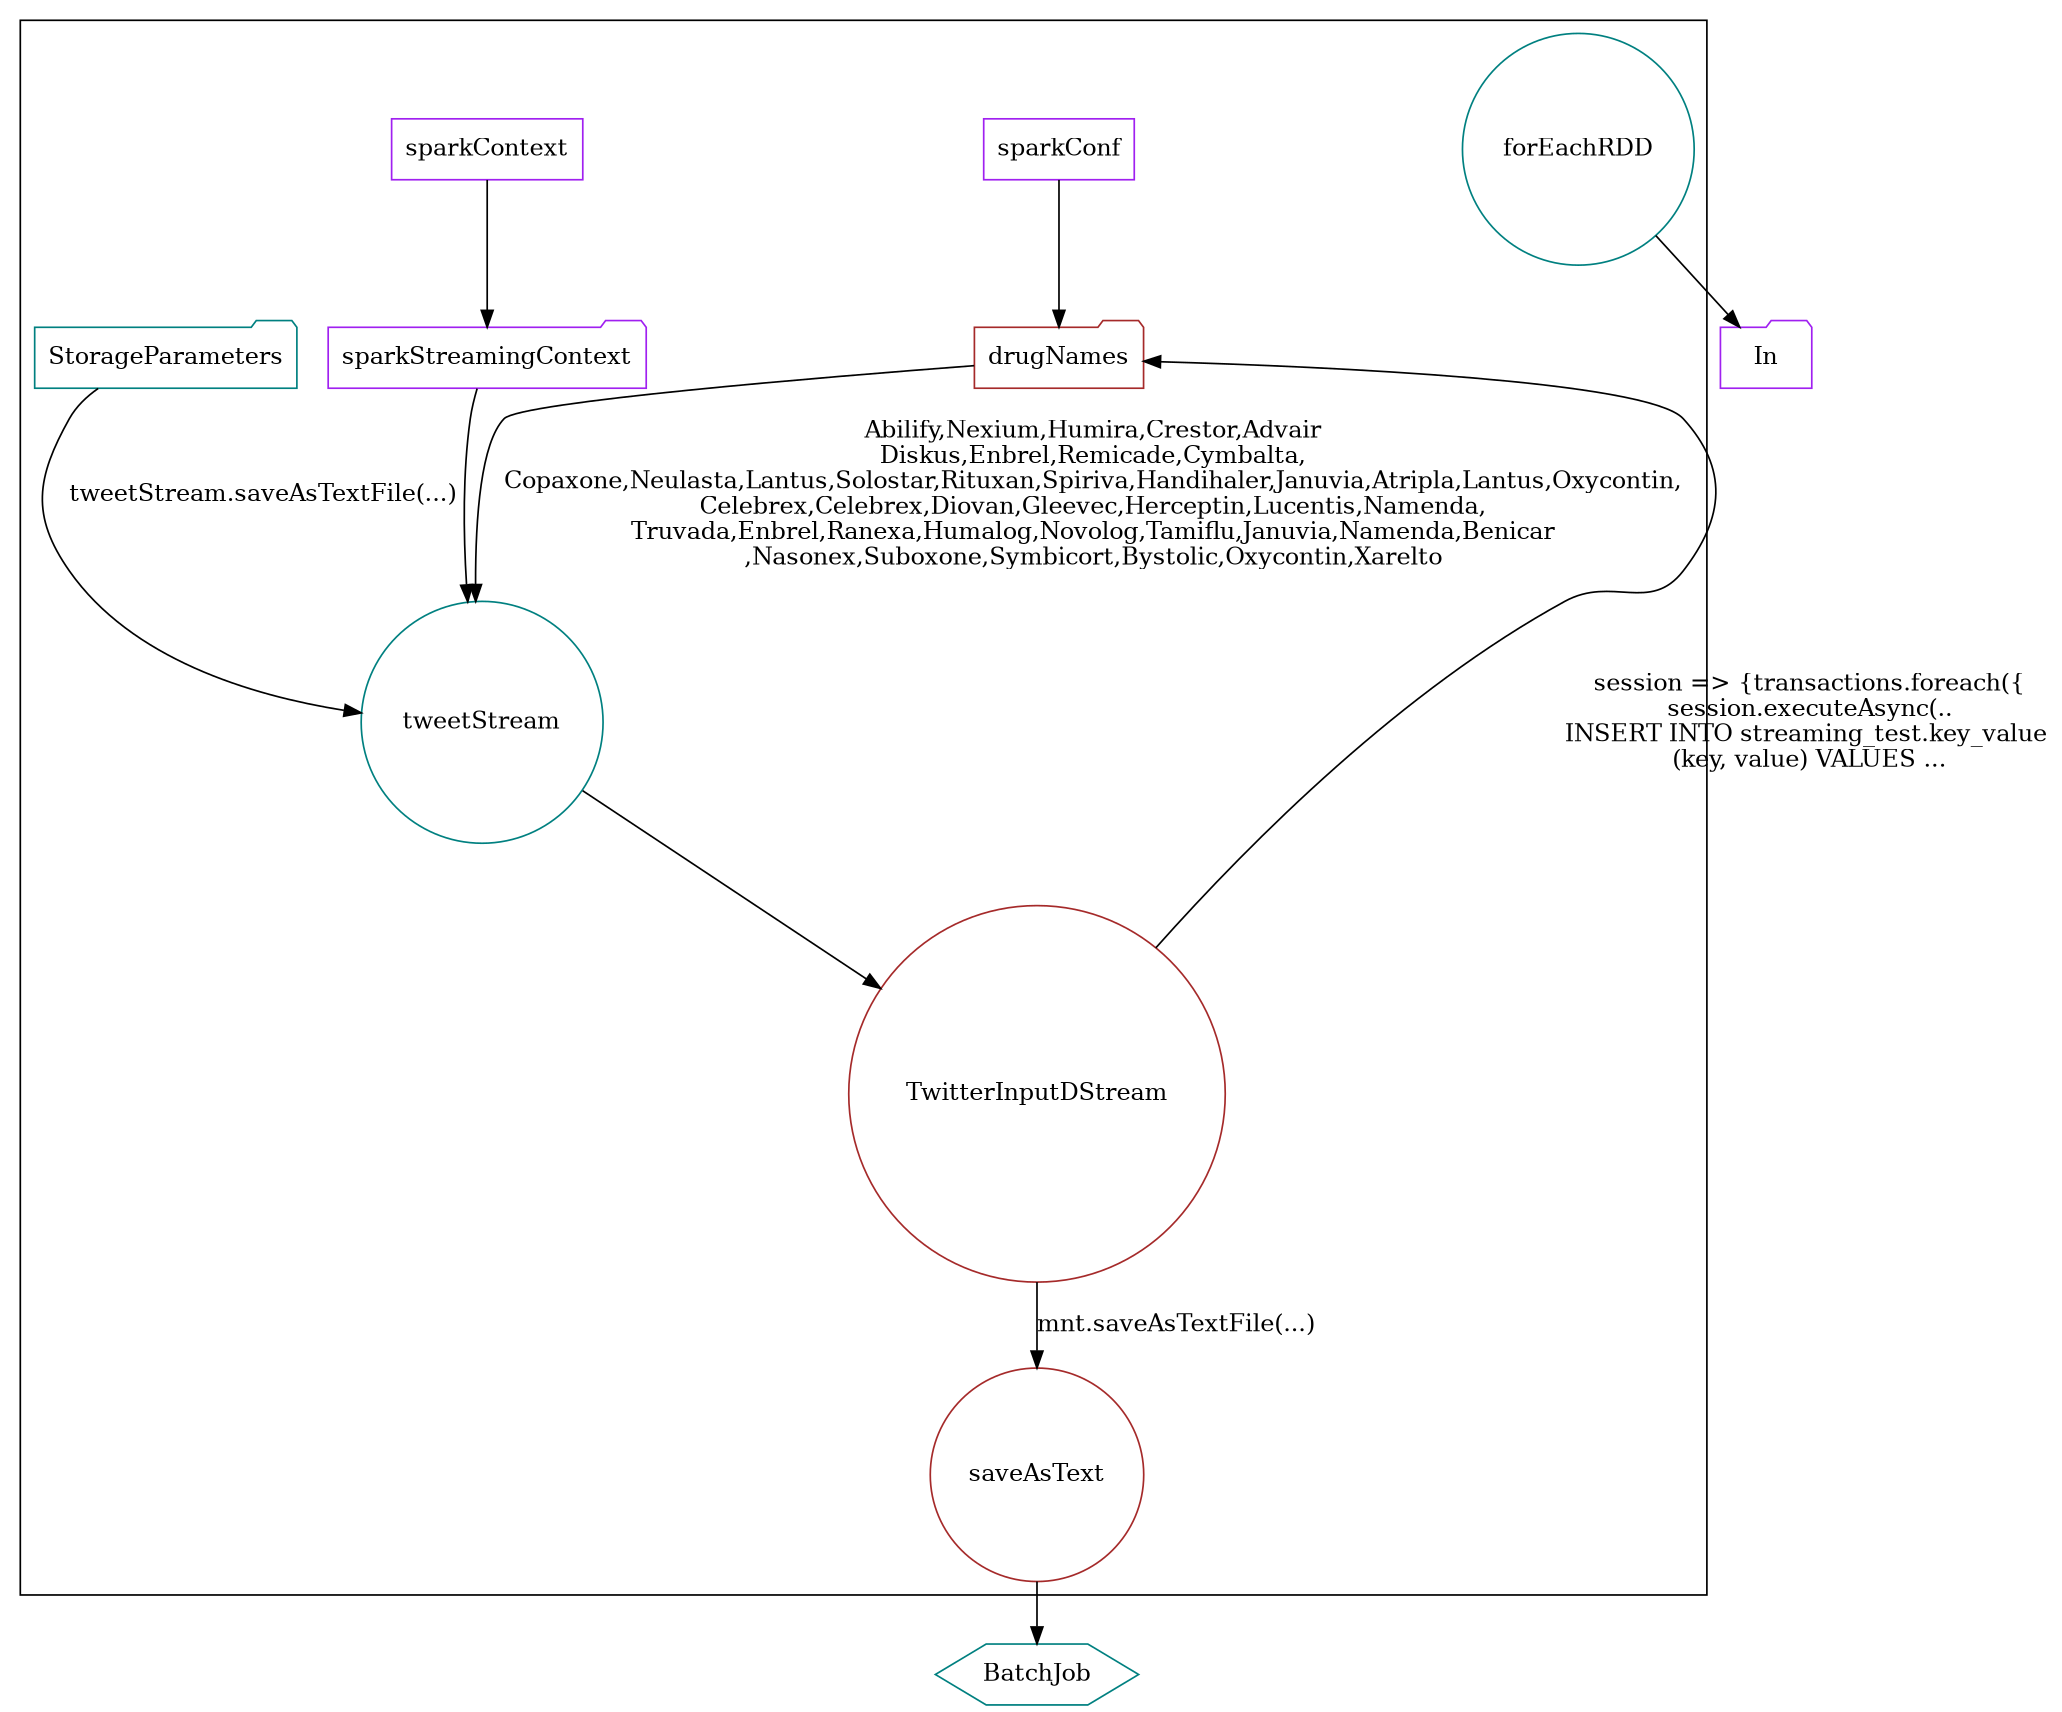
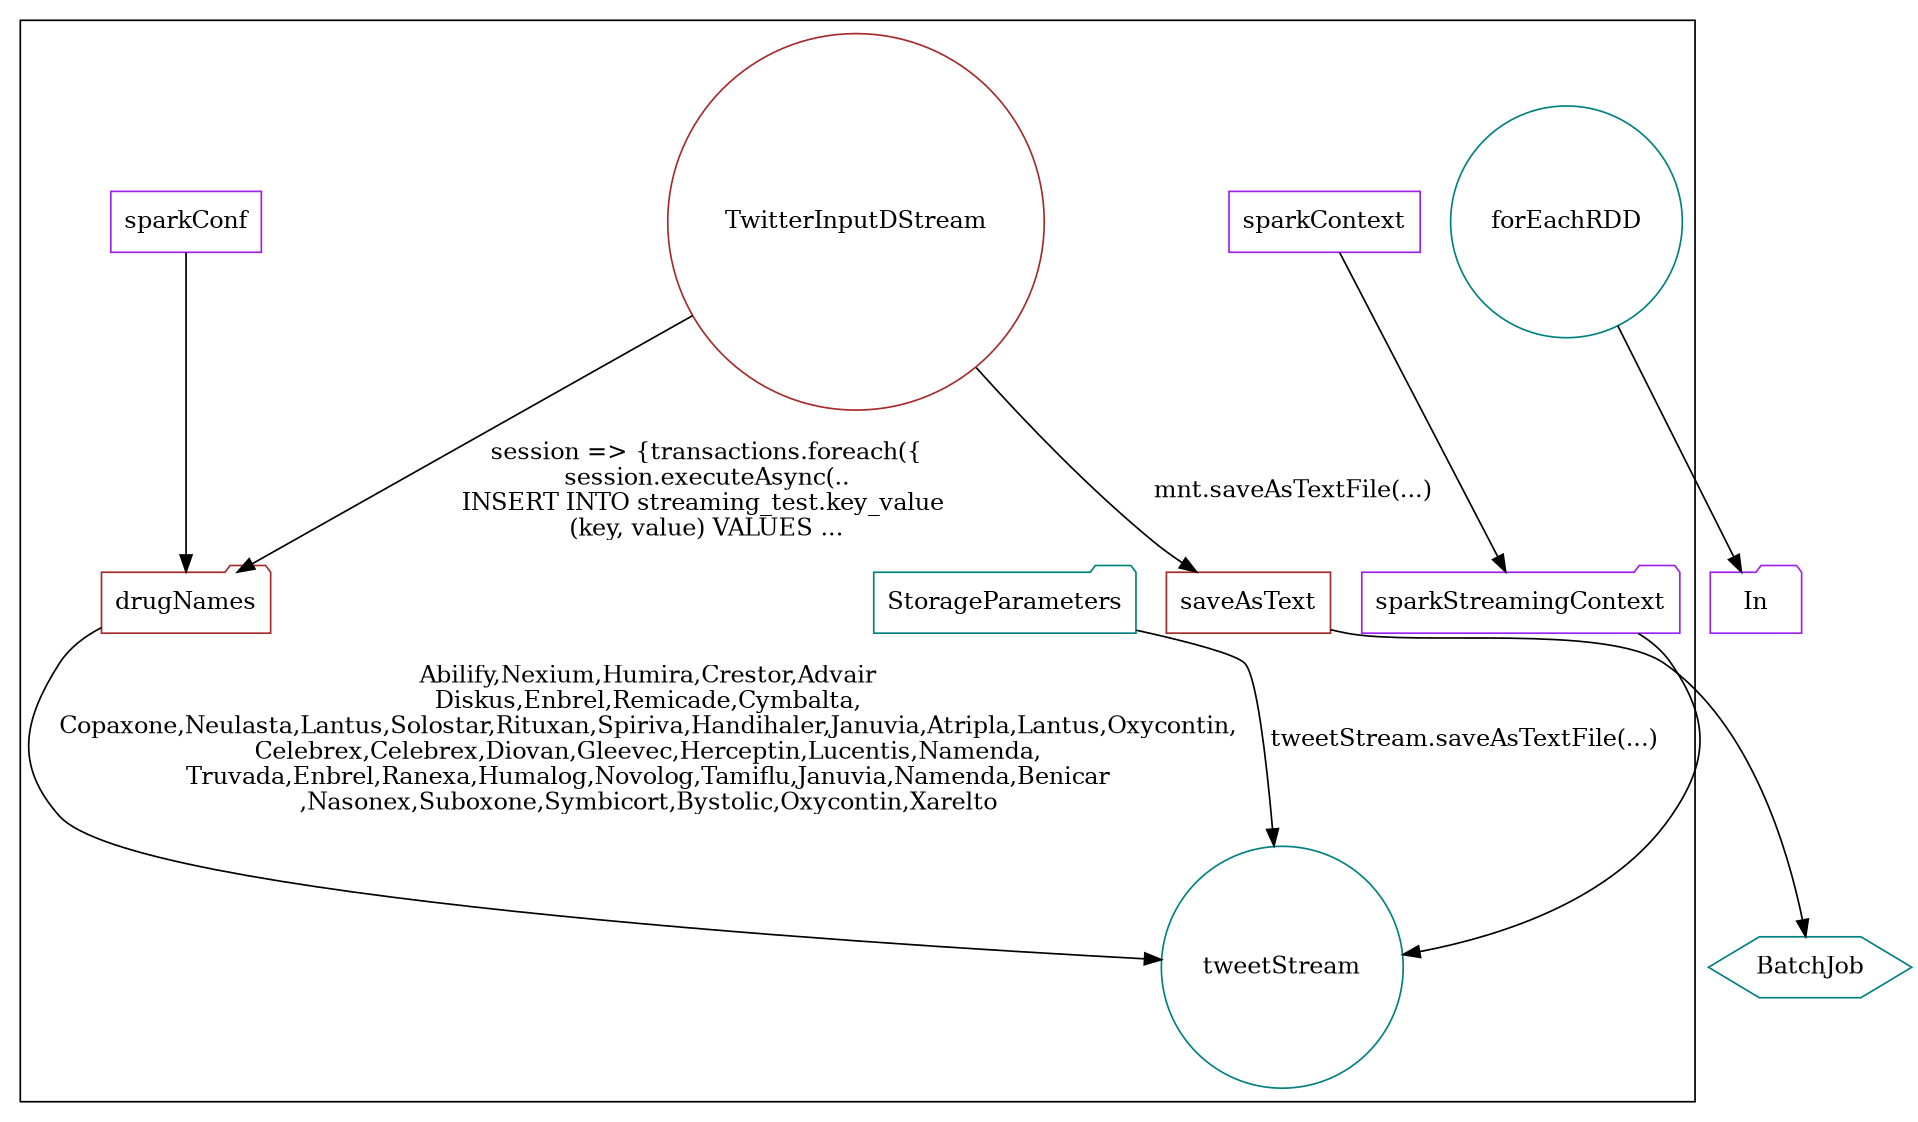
(725, 885) -> none
(1037, 1475) -> (1248, 603)
